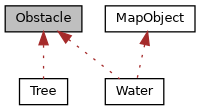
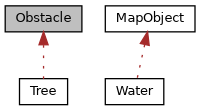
(94, 59) -> none
